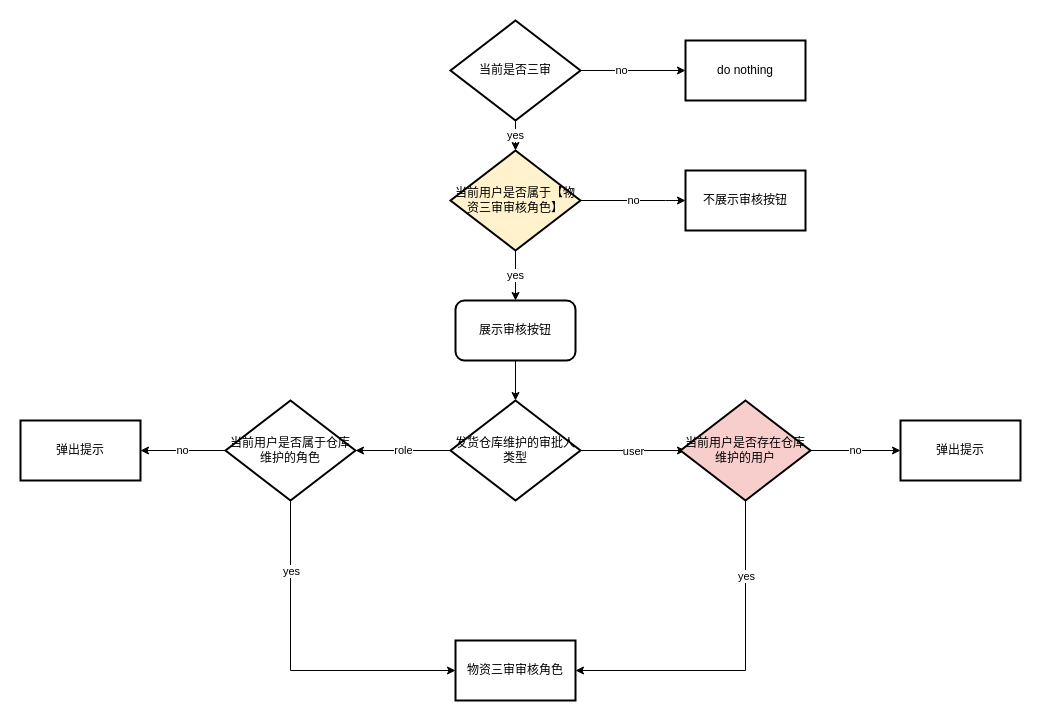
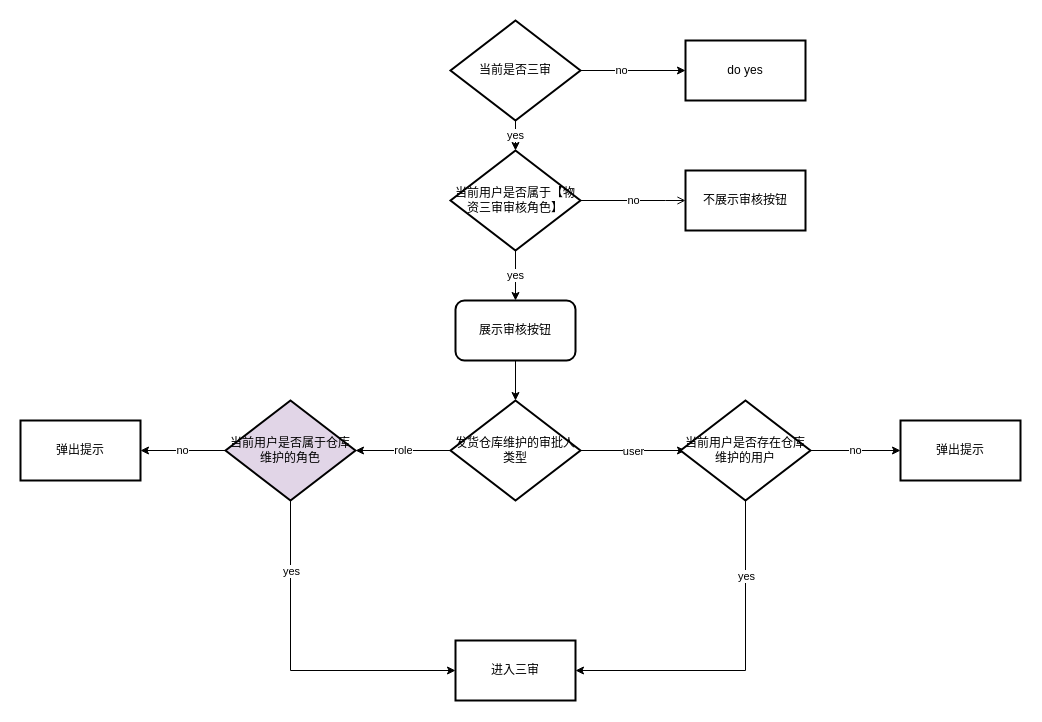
(746, 71) -> (746, 71)
(516, 201) -> (516, 201)
(677, 201) -> (679, 201)
(291, 451) -> (291, 451)
(746, 451) -> (746, 451)
(516, 671) -> (516, 671)
